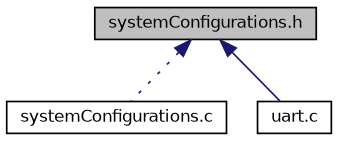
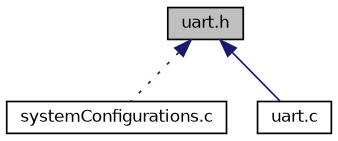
(206, 23) -> (206, 23)
